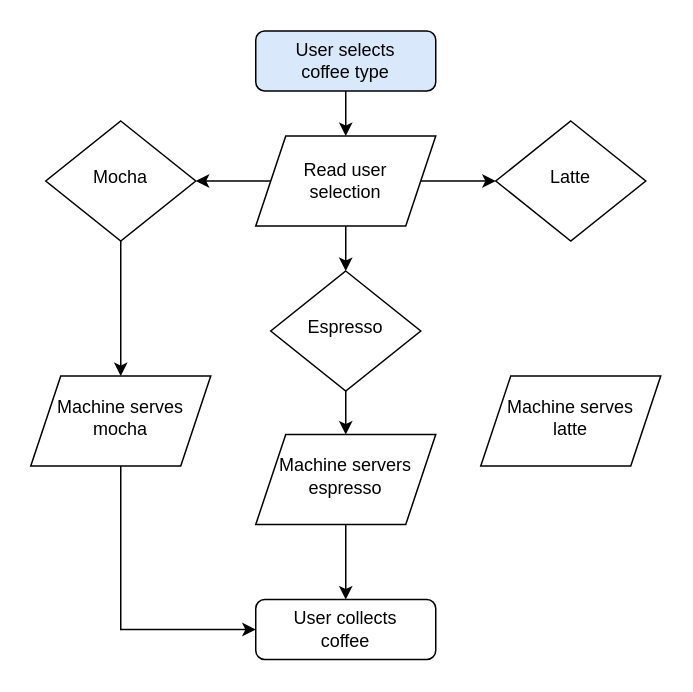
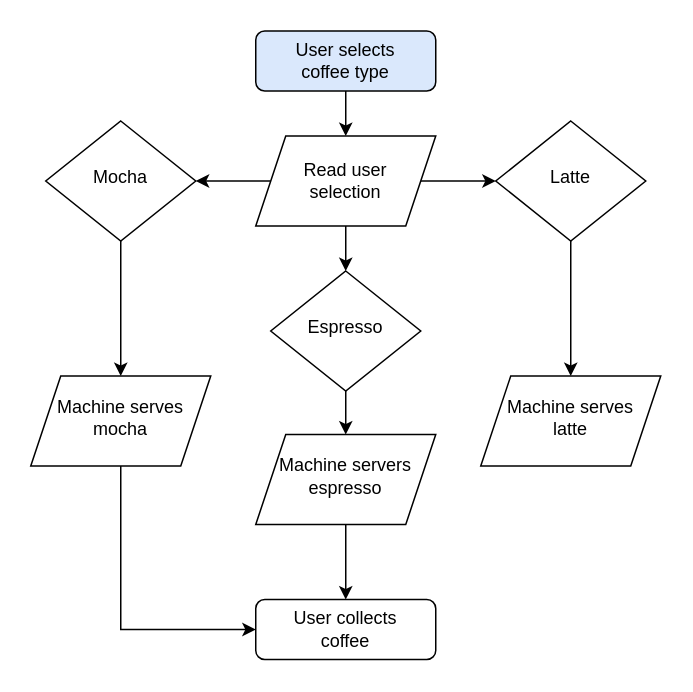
none -> (571, 303)
